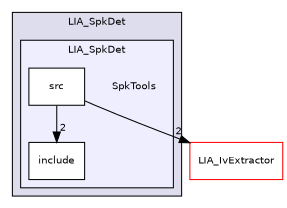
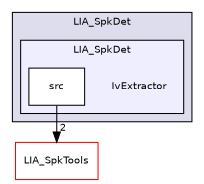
(134, 87) -> (139, 87)
(57, 161) -> none
(236, 161) -> (57, 161)
